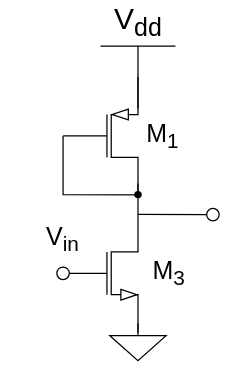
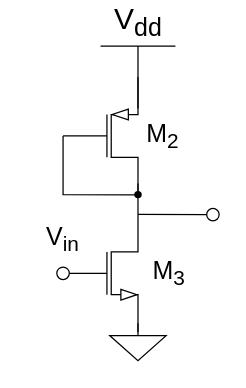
(163, 136) -> (163, 136)
